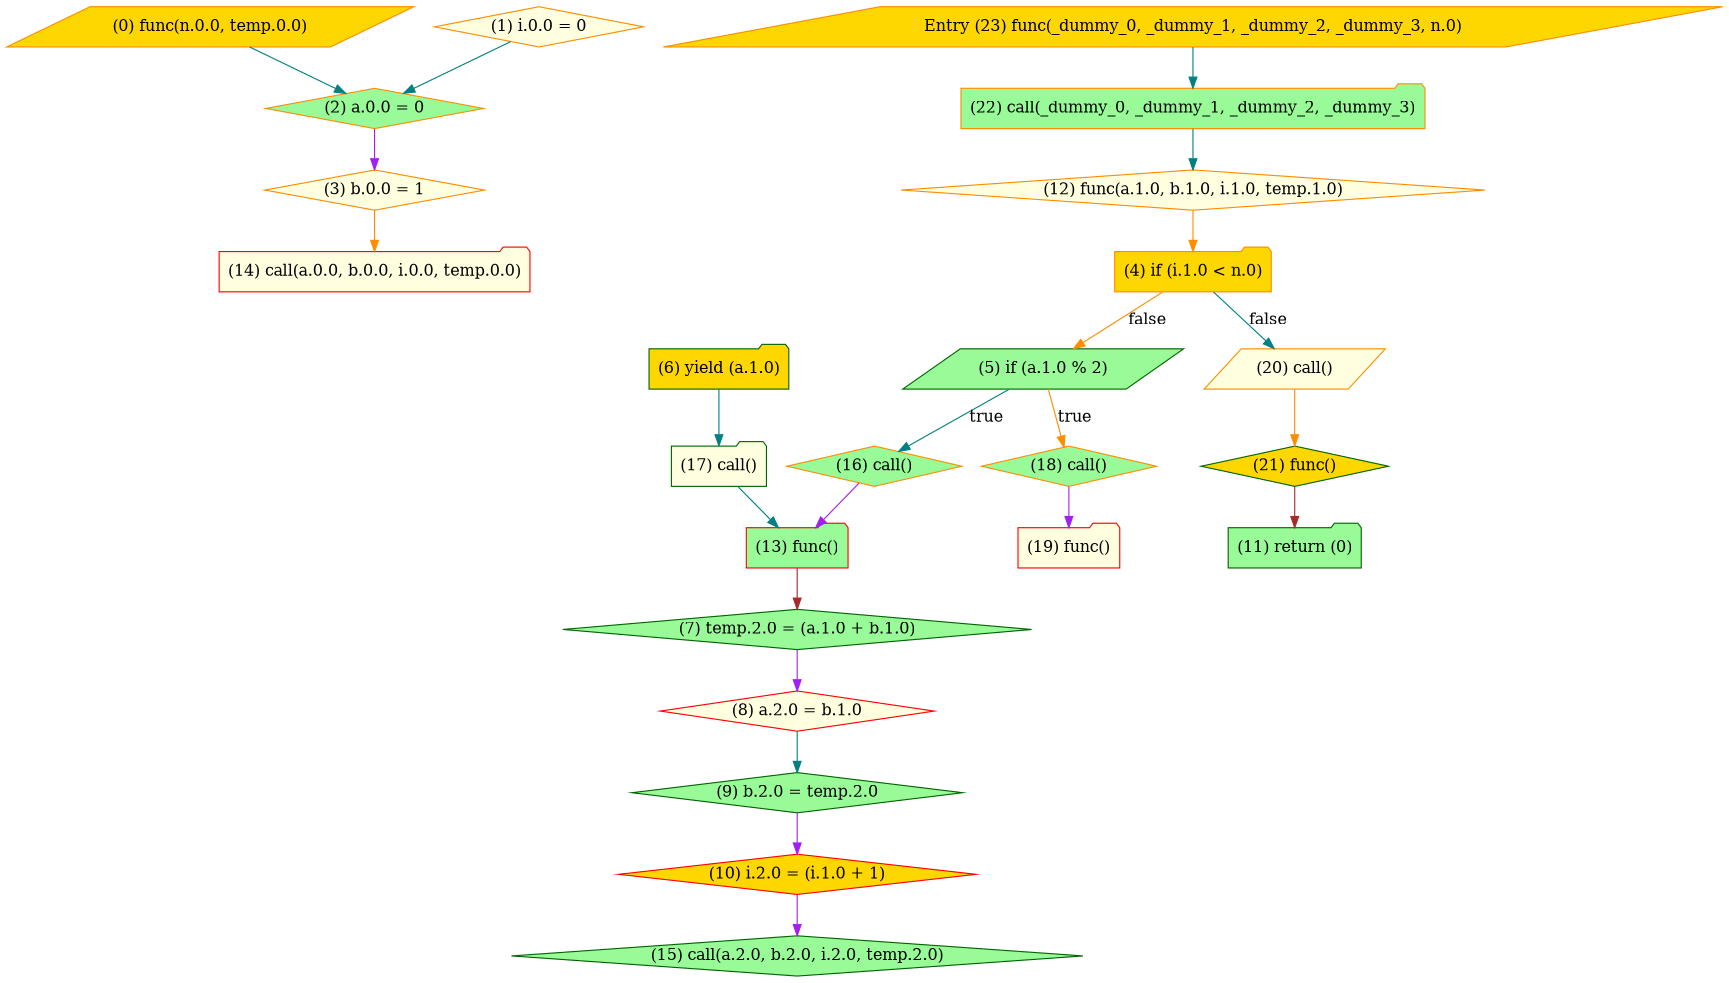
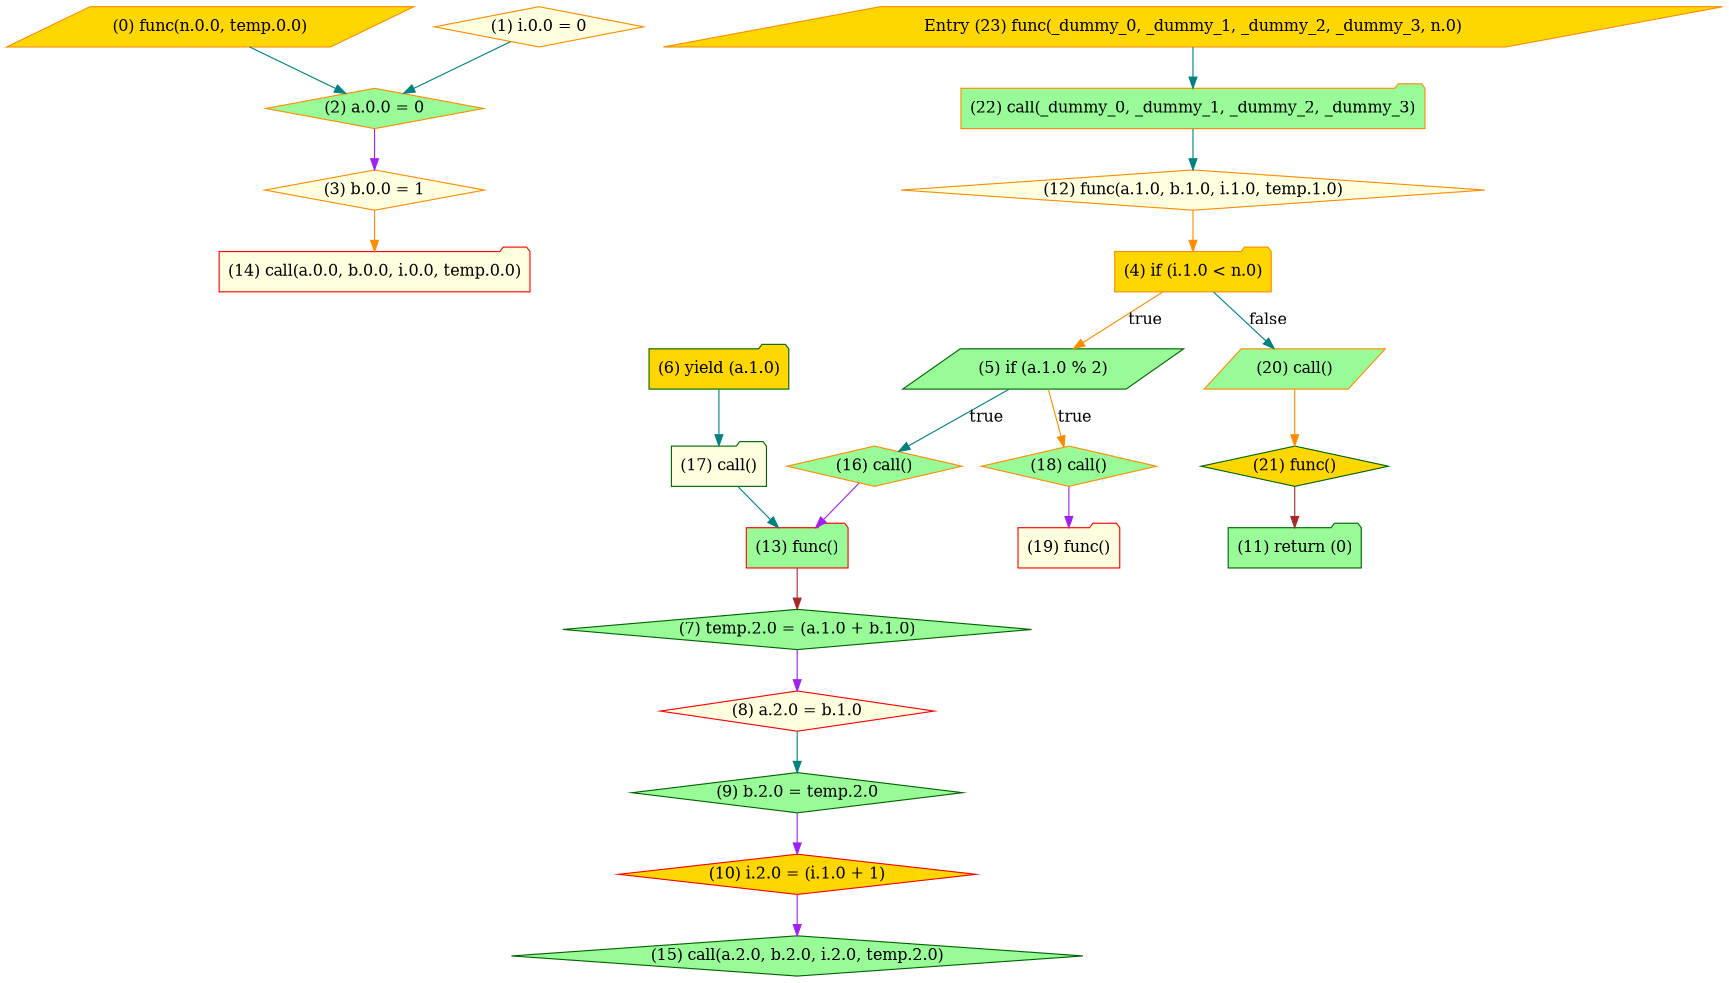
(1147, 320) -> (1145, 320)
(1295, 369) -> (1295, 369)
